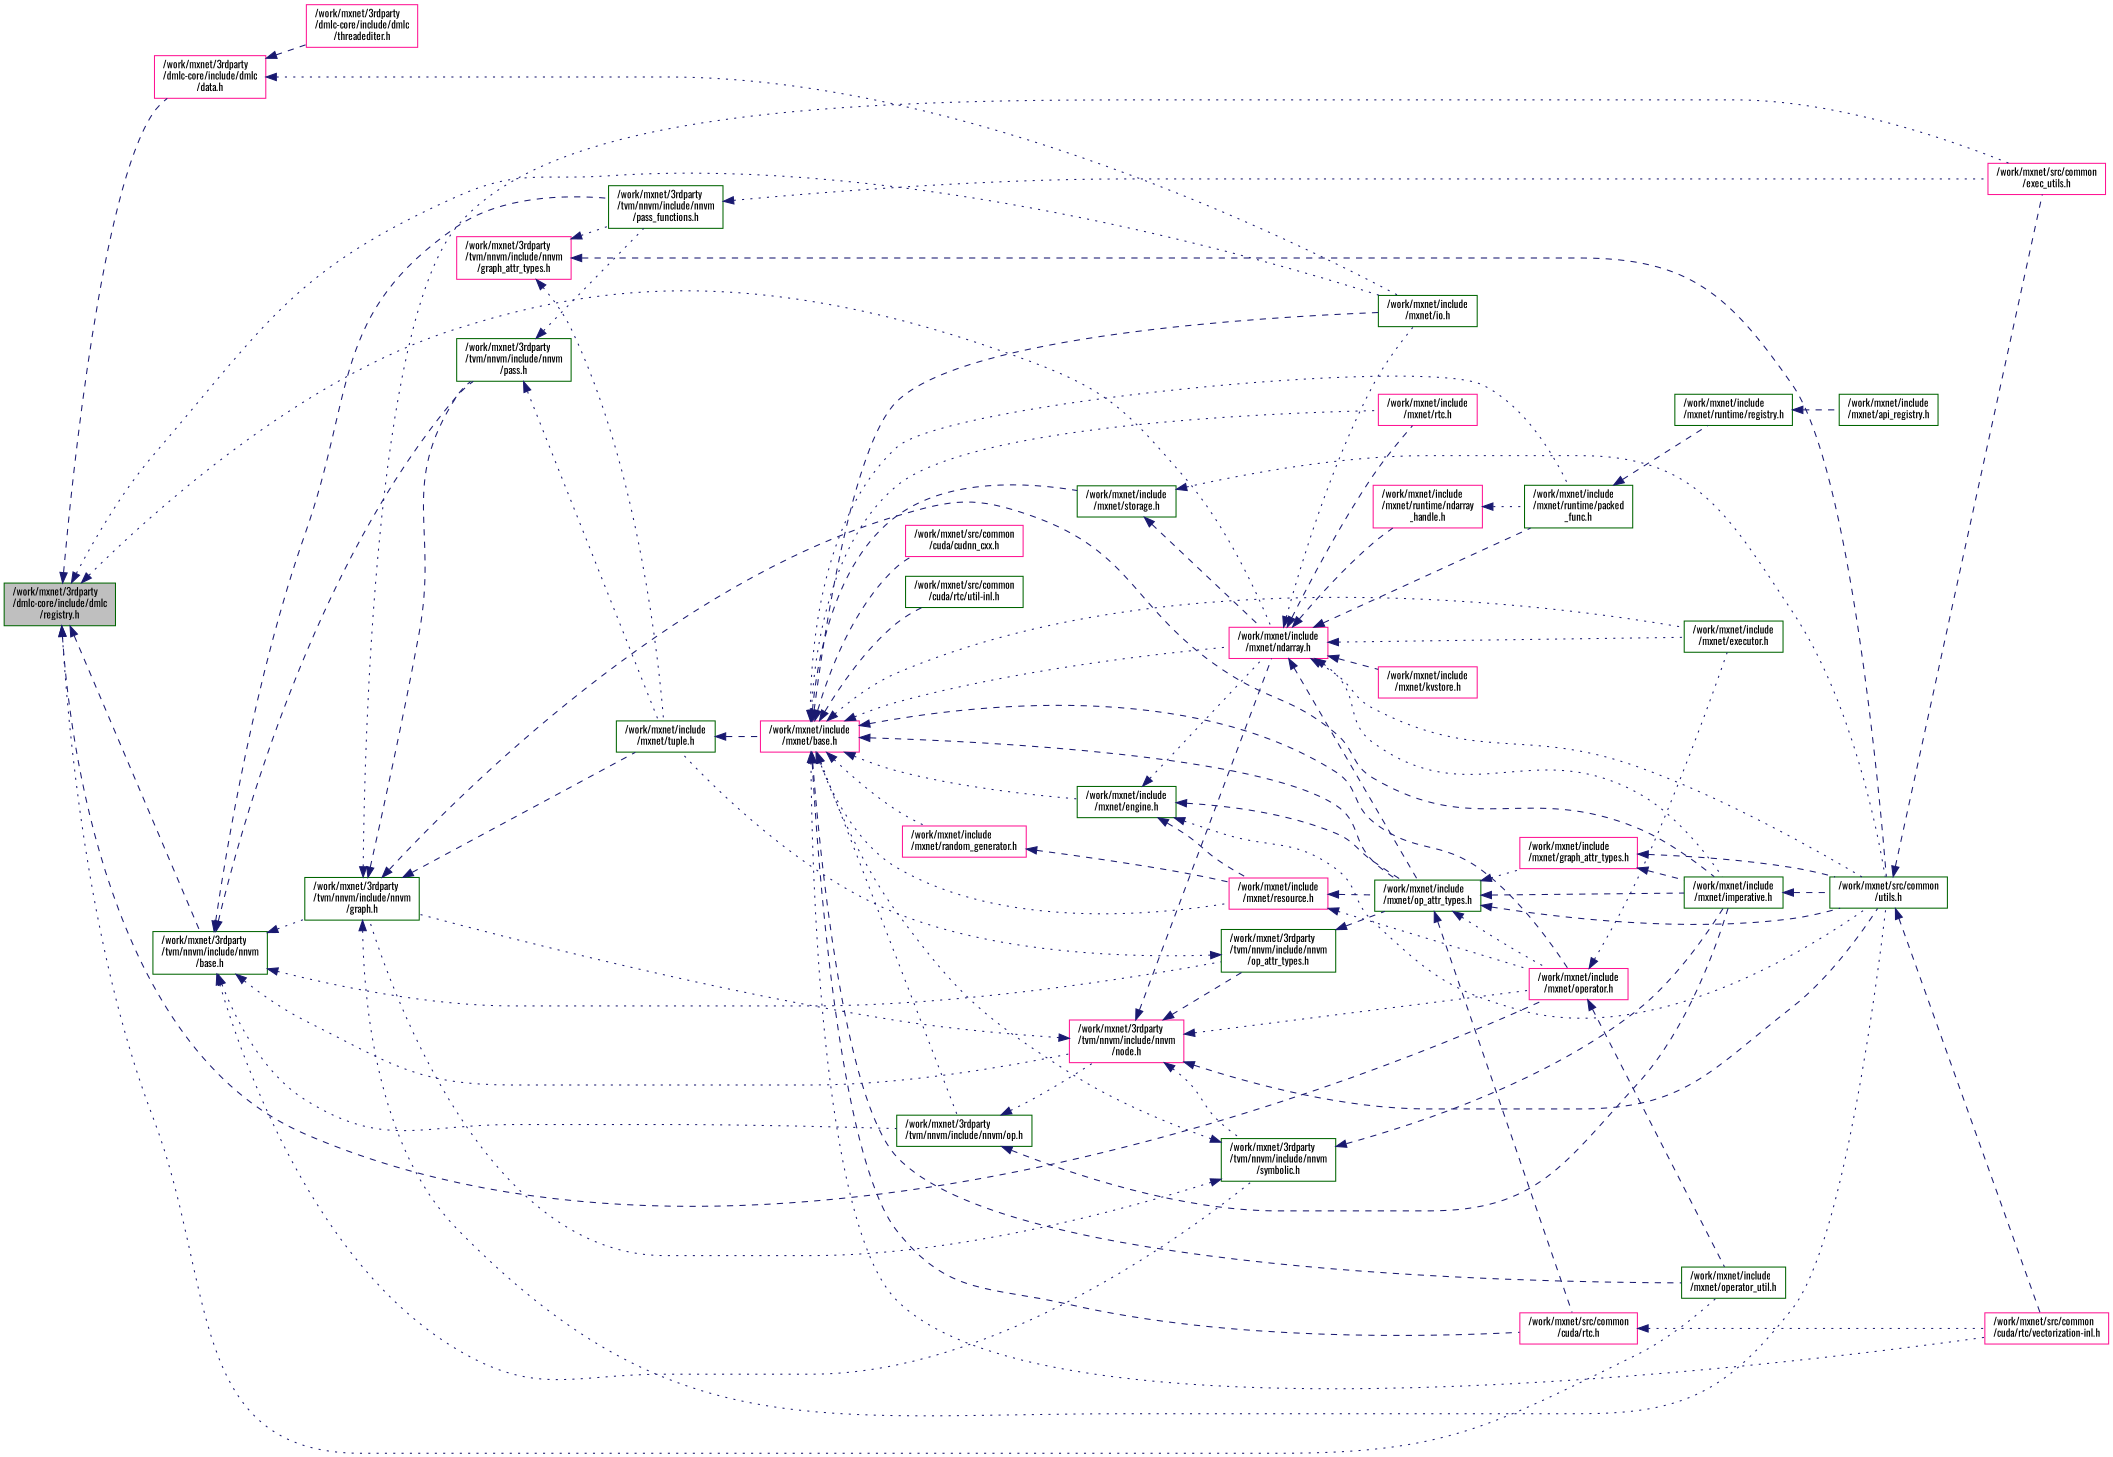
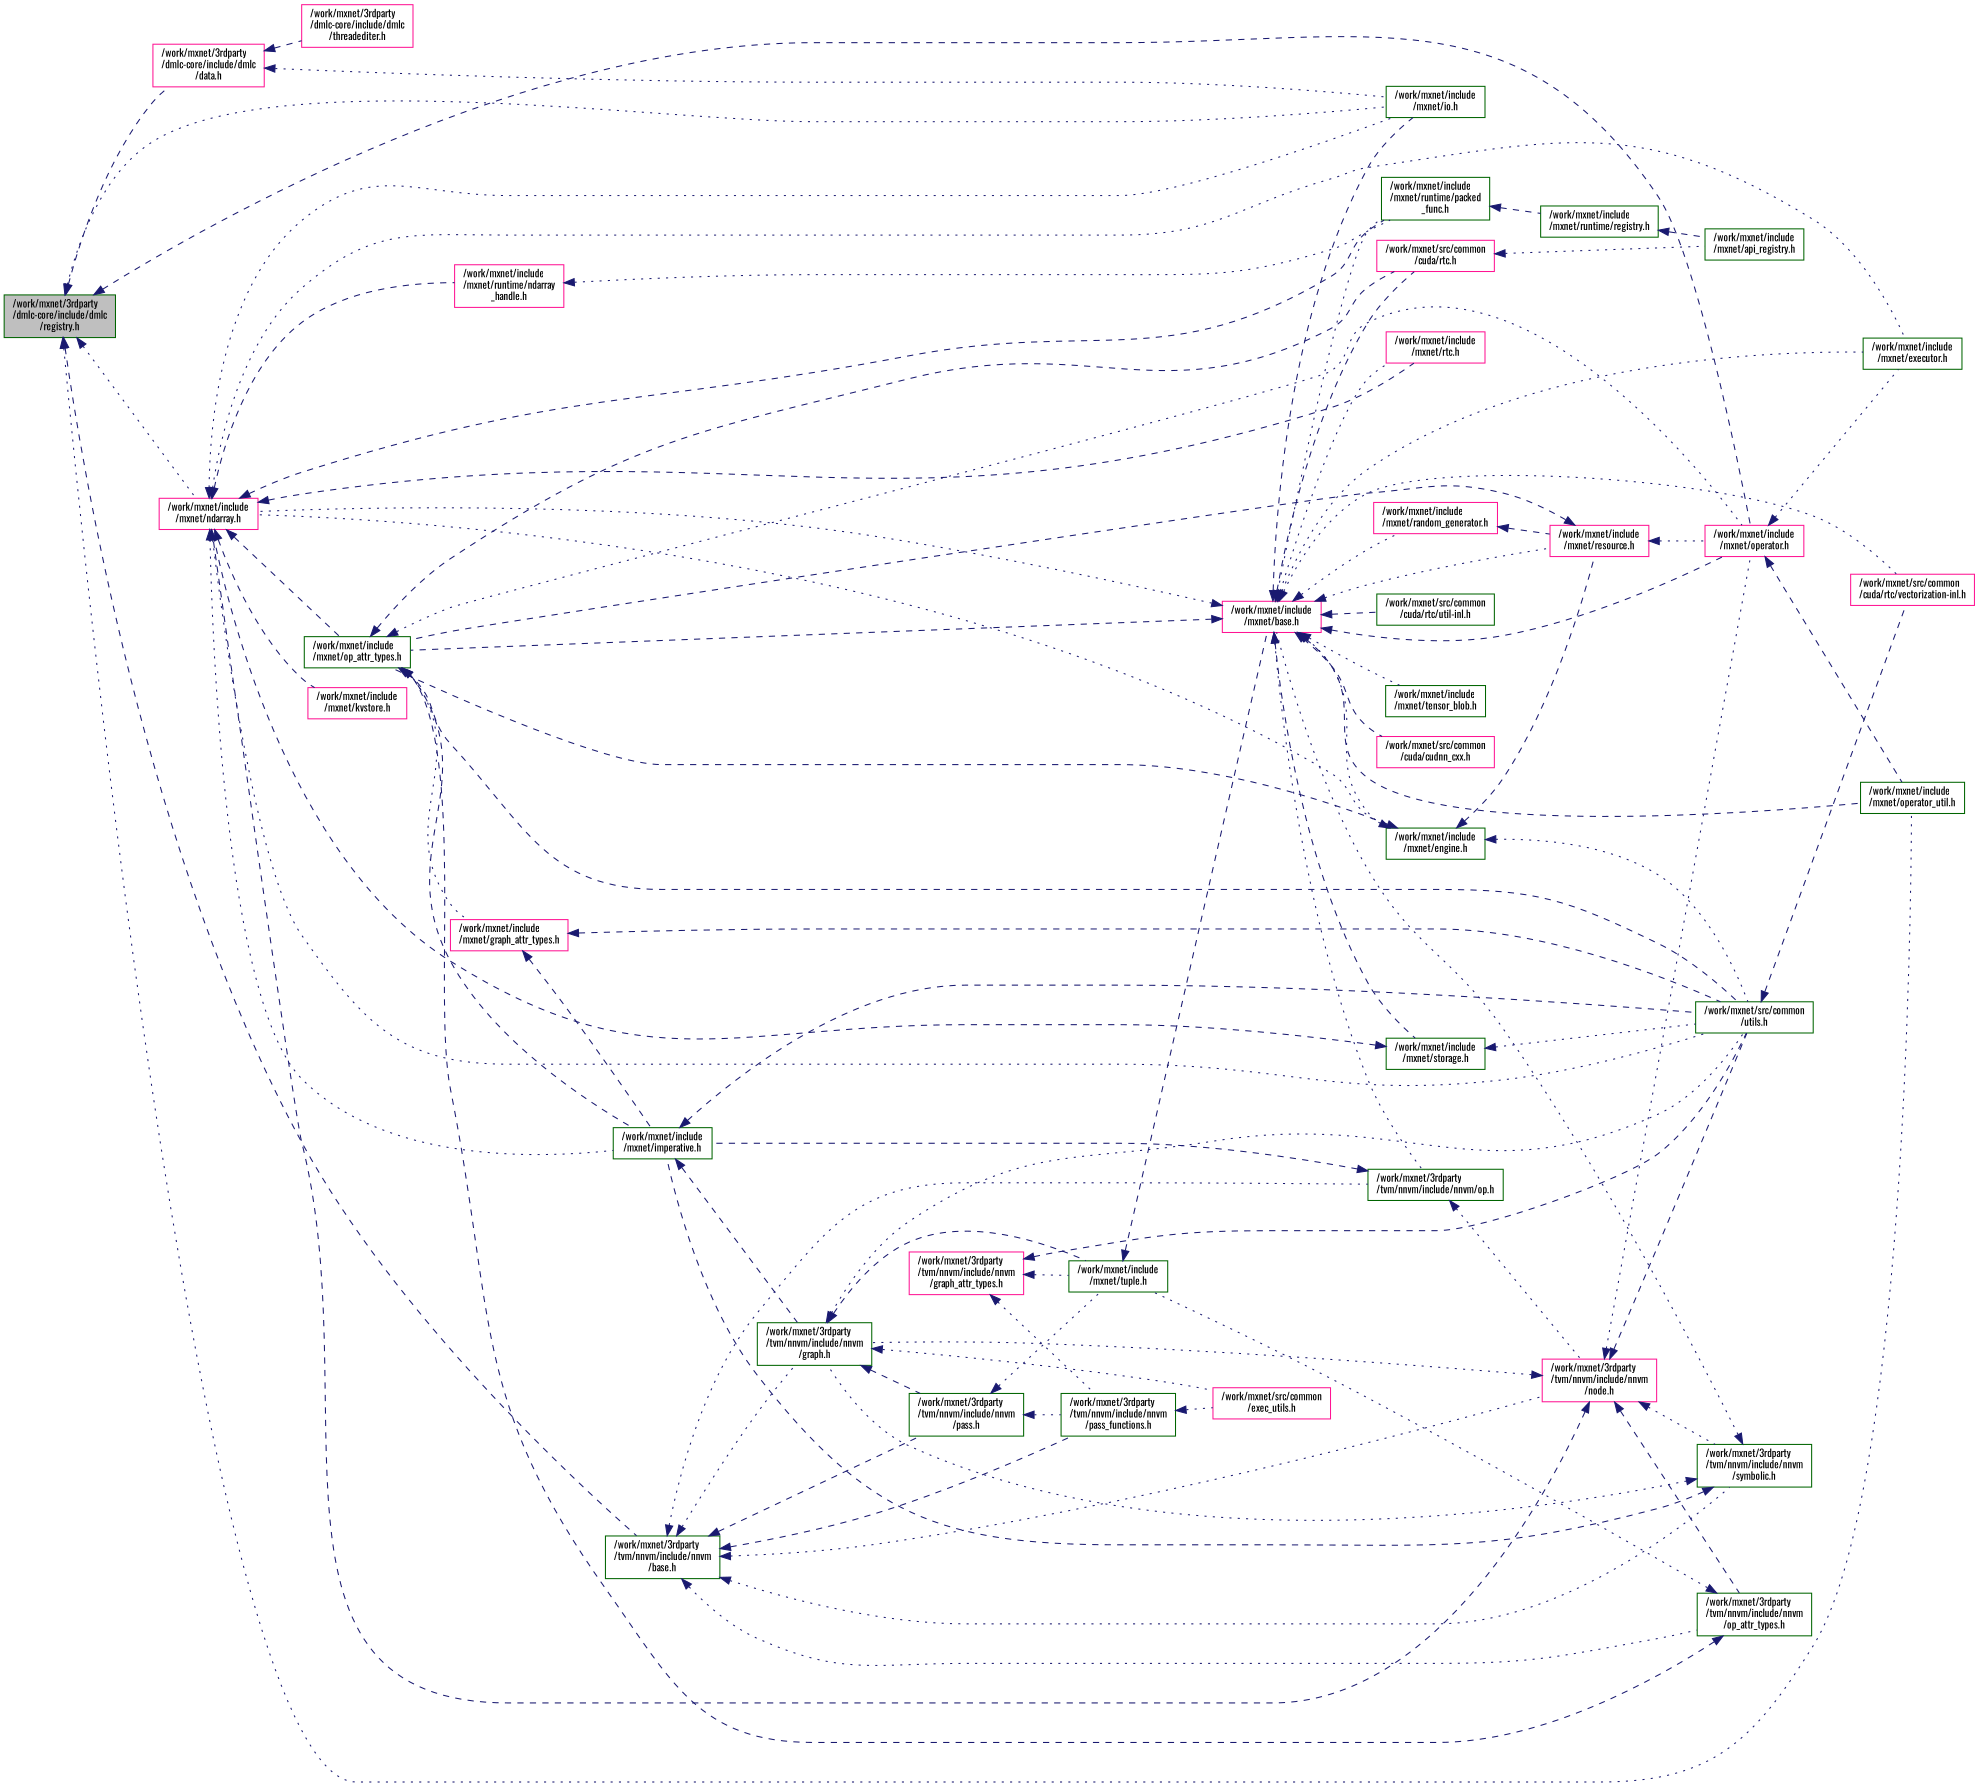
(1049, 523) -> (740, 1245)
(1969, 530) -> none
none -> (1436, 701)
(1816, 1328) -> (1605, 250)
